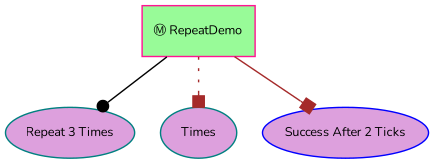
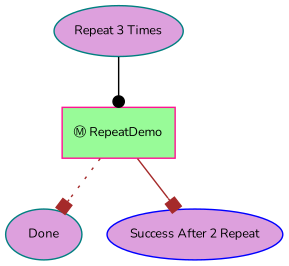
(137, 80) -> (119, 76)
(199, 133) -> (44, 234)
(346, 133) -> (195, 234)
